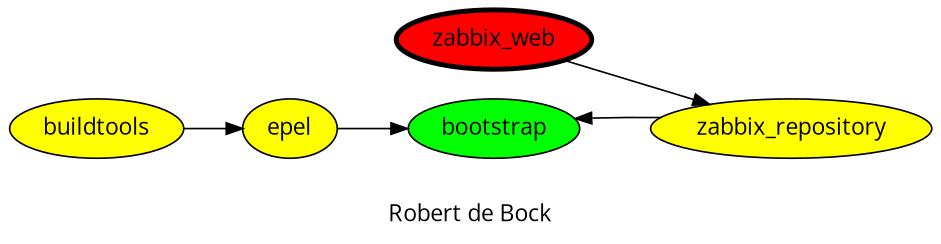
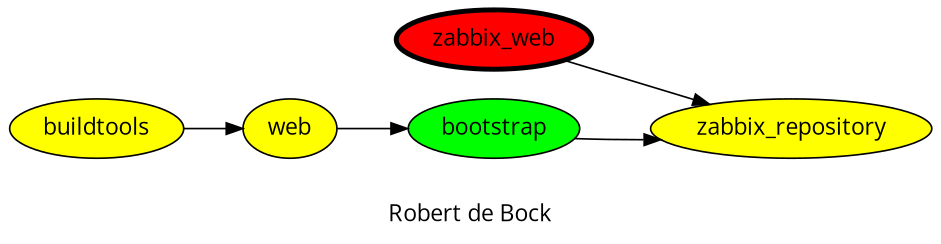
(626, 118) -> (609, 139)
(290, 129) -> (290, 129)
